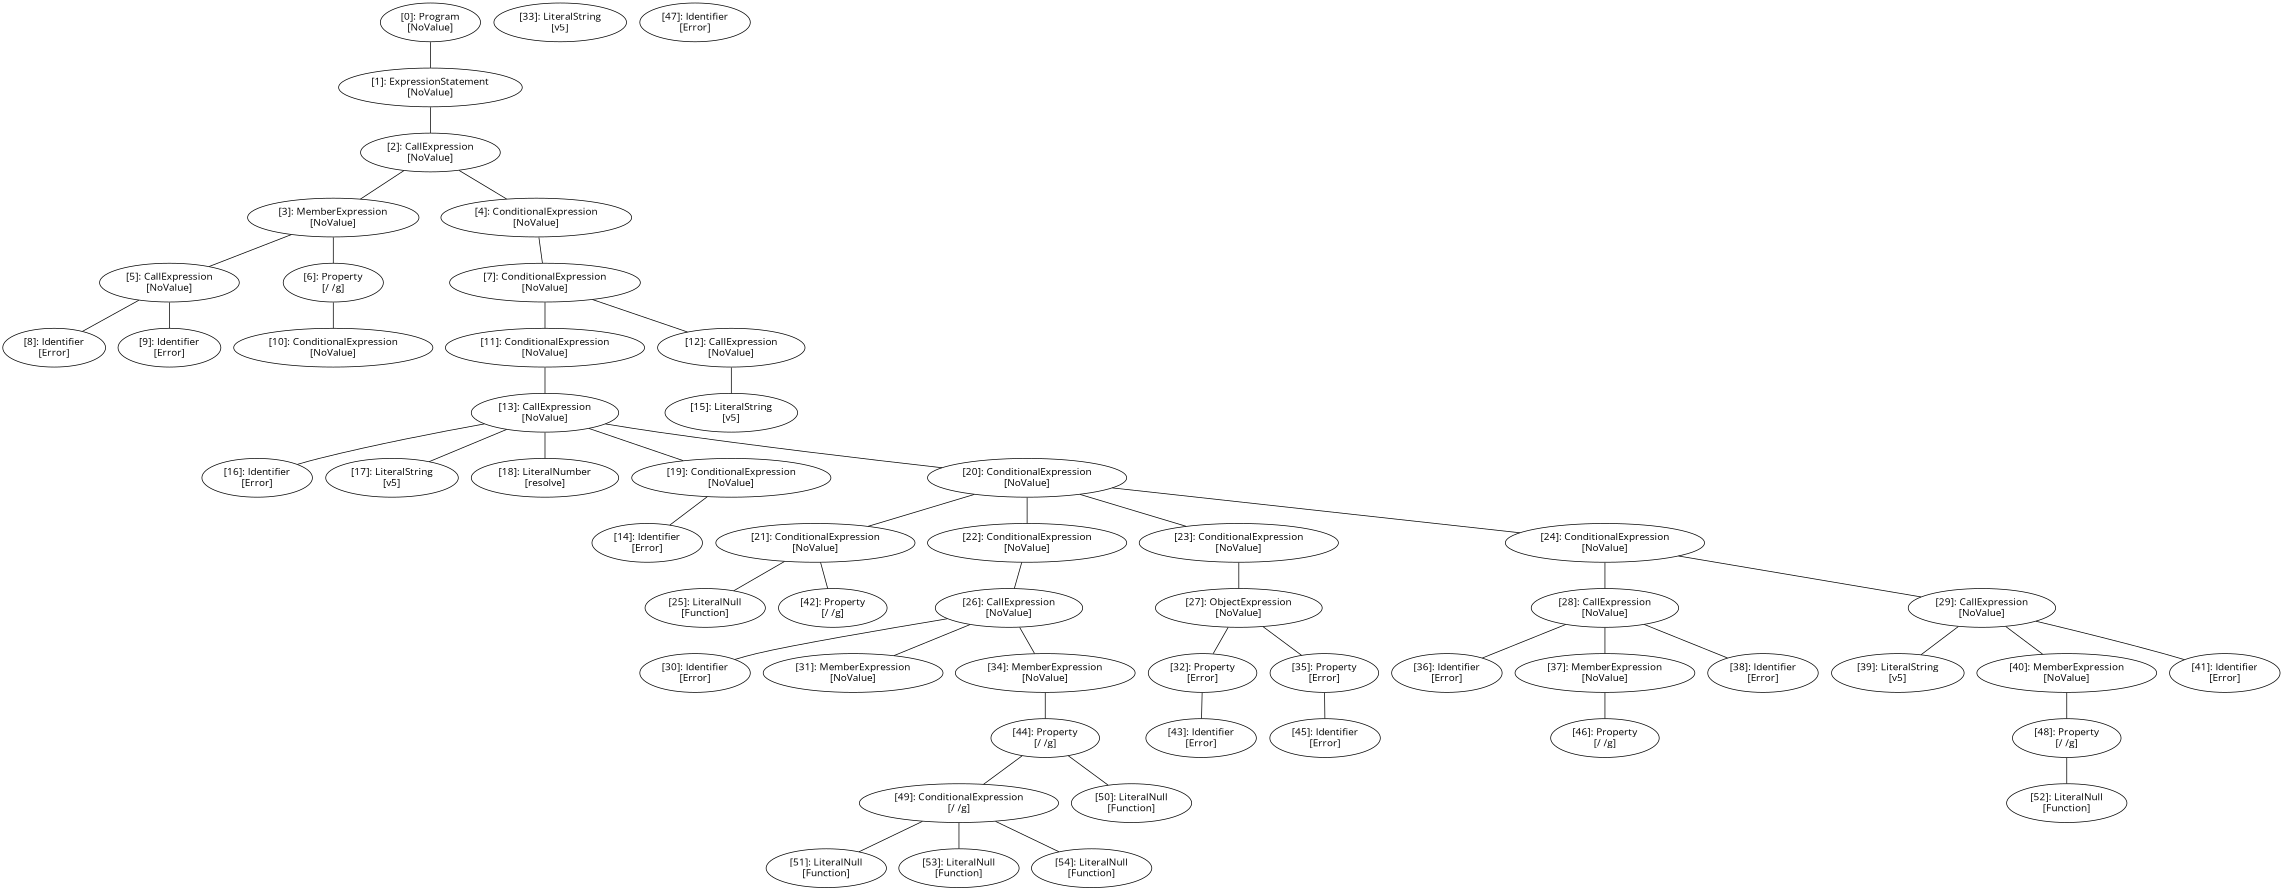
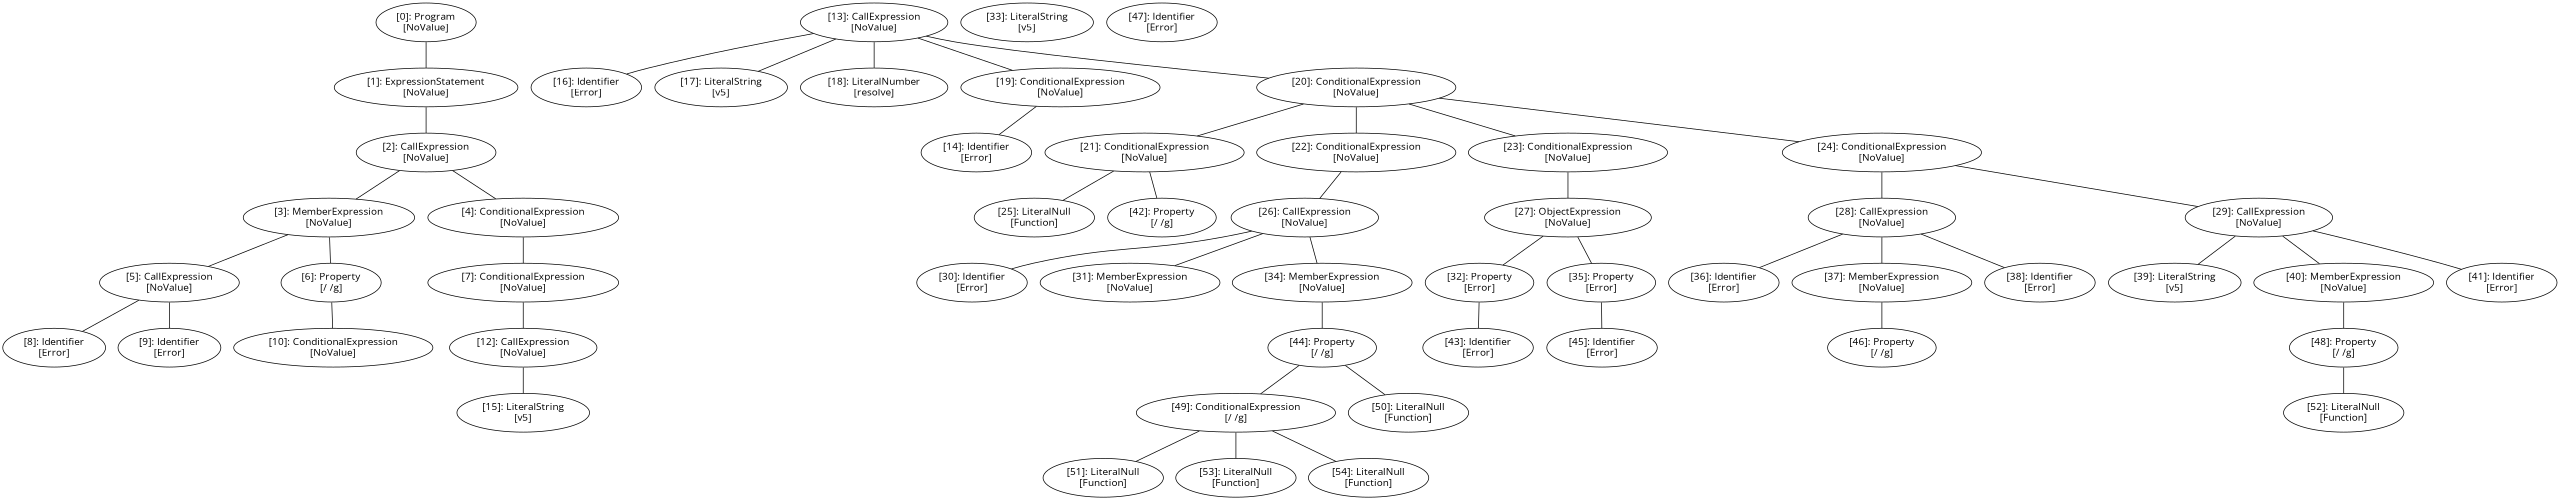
(545, 348) -> none
